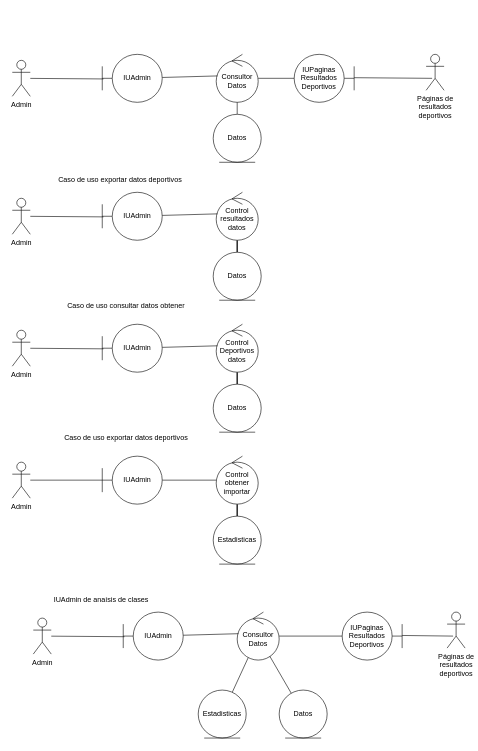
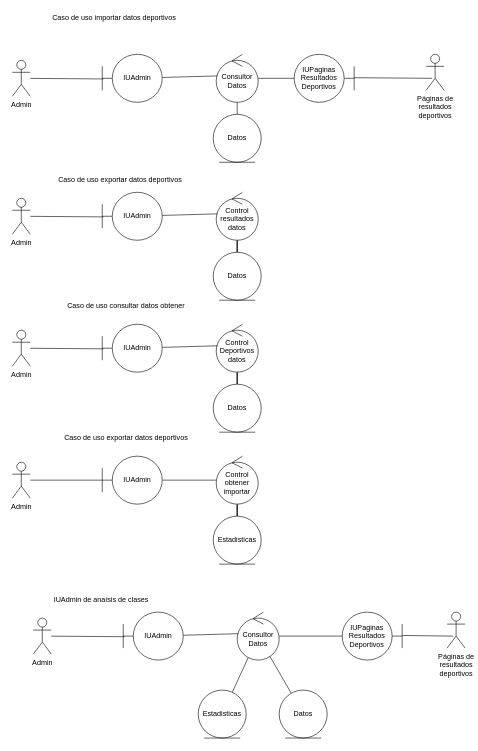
none -> (114, 18)
